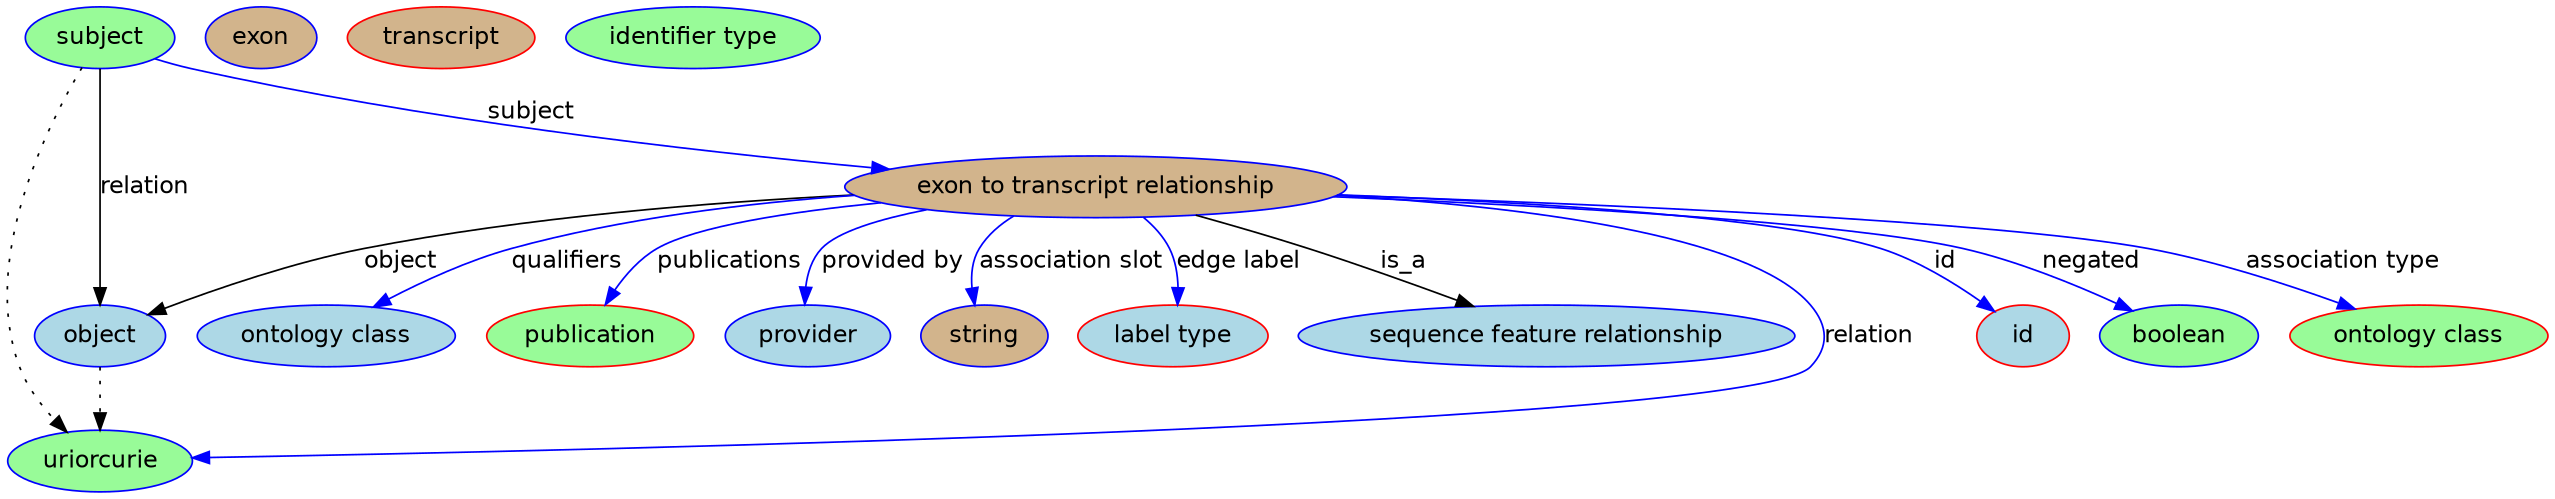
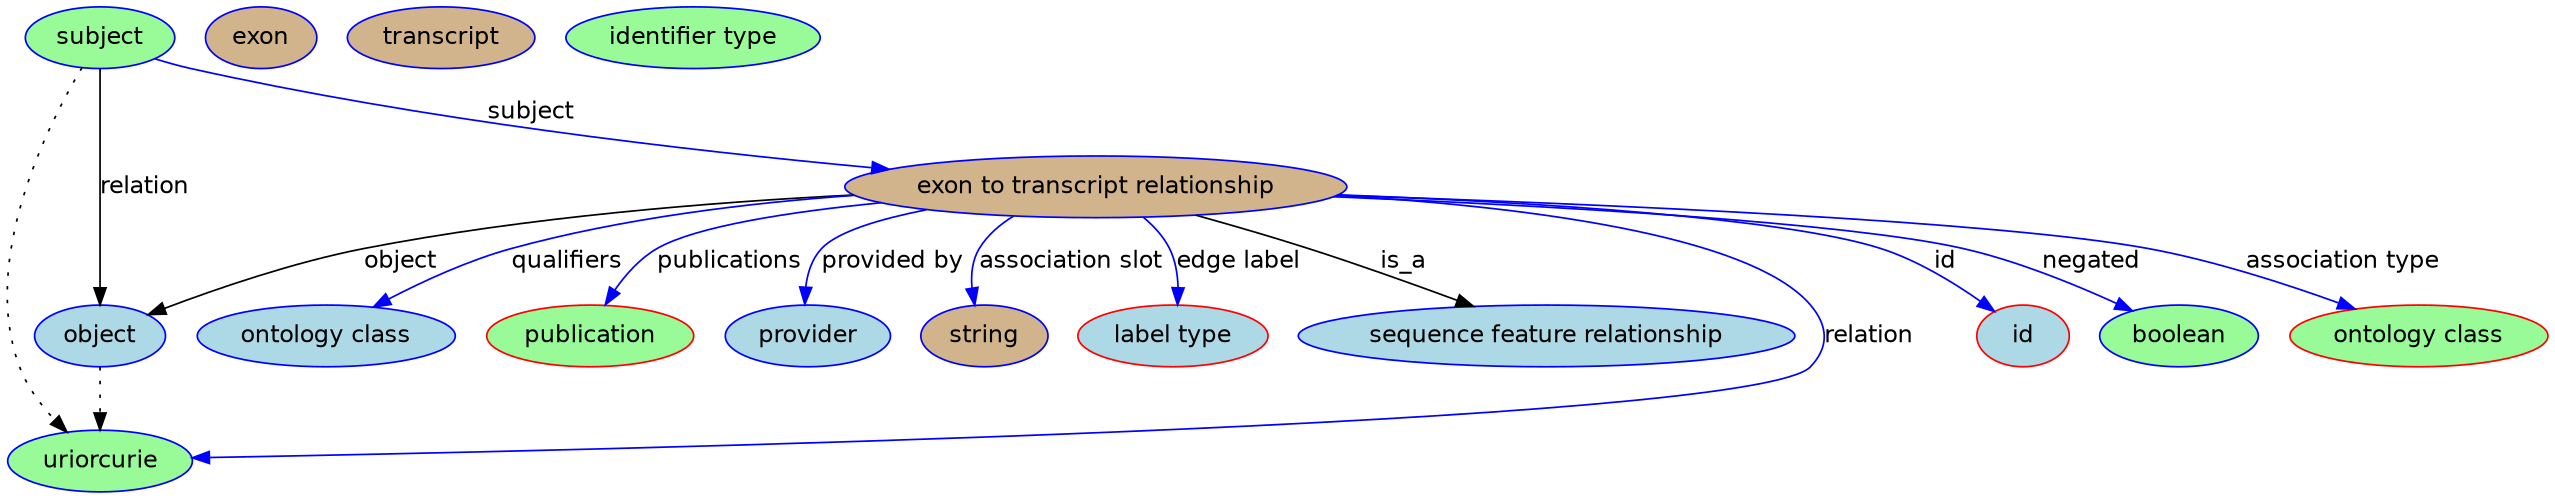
(441, 38) -> (441, 38)
